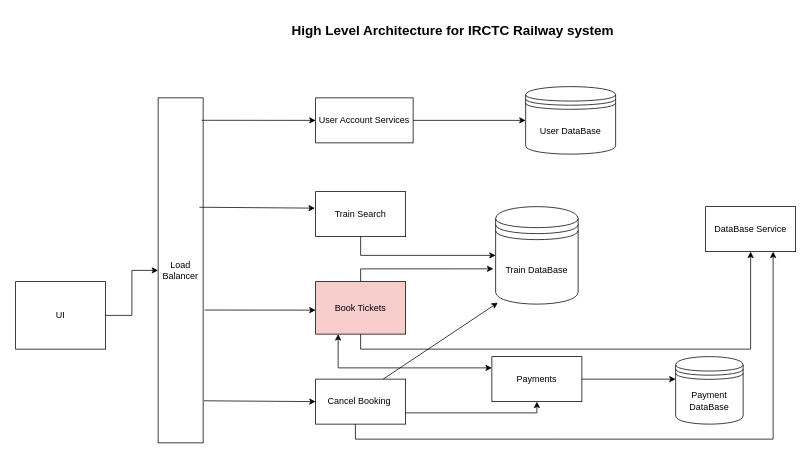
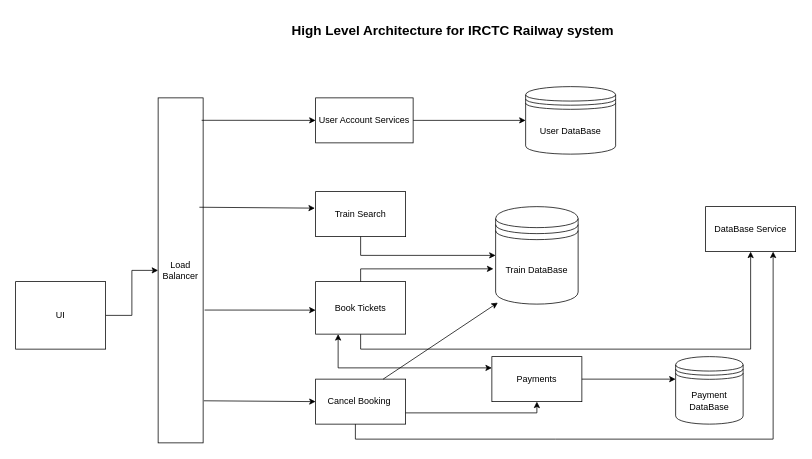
(360, 308) -> (360, 308)
